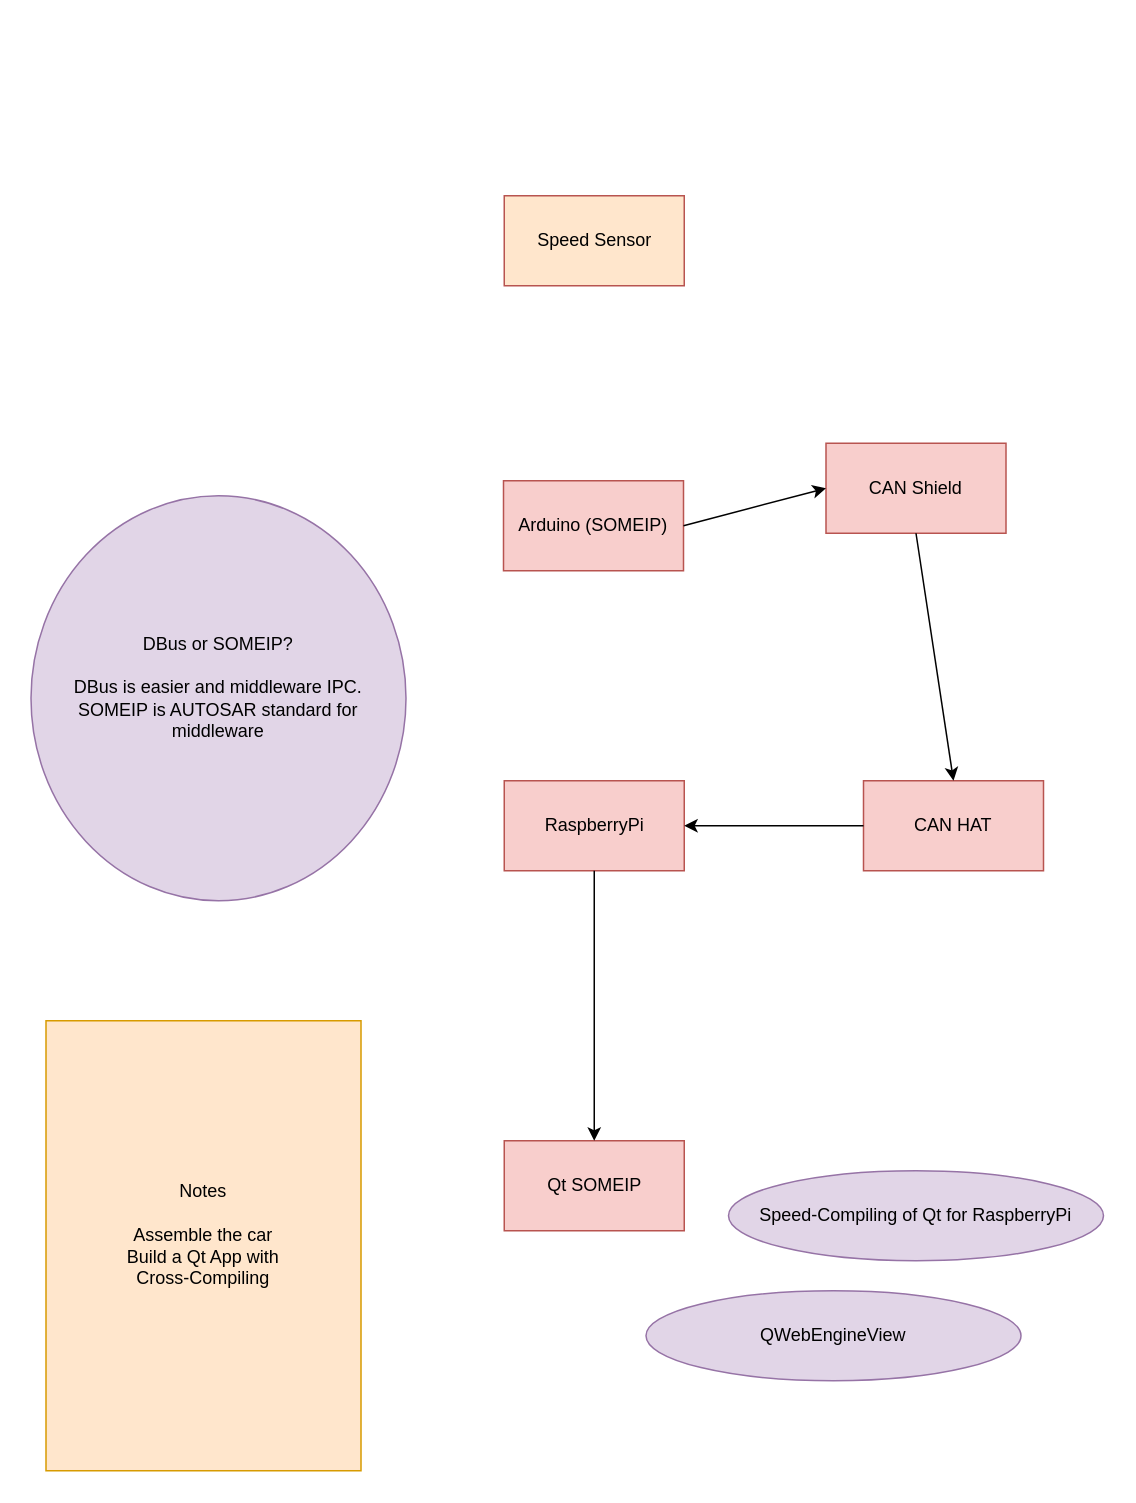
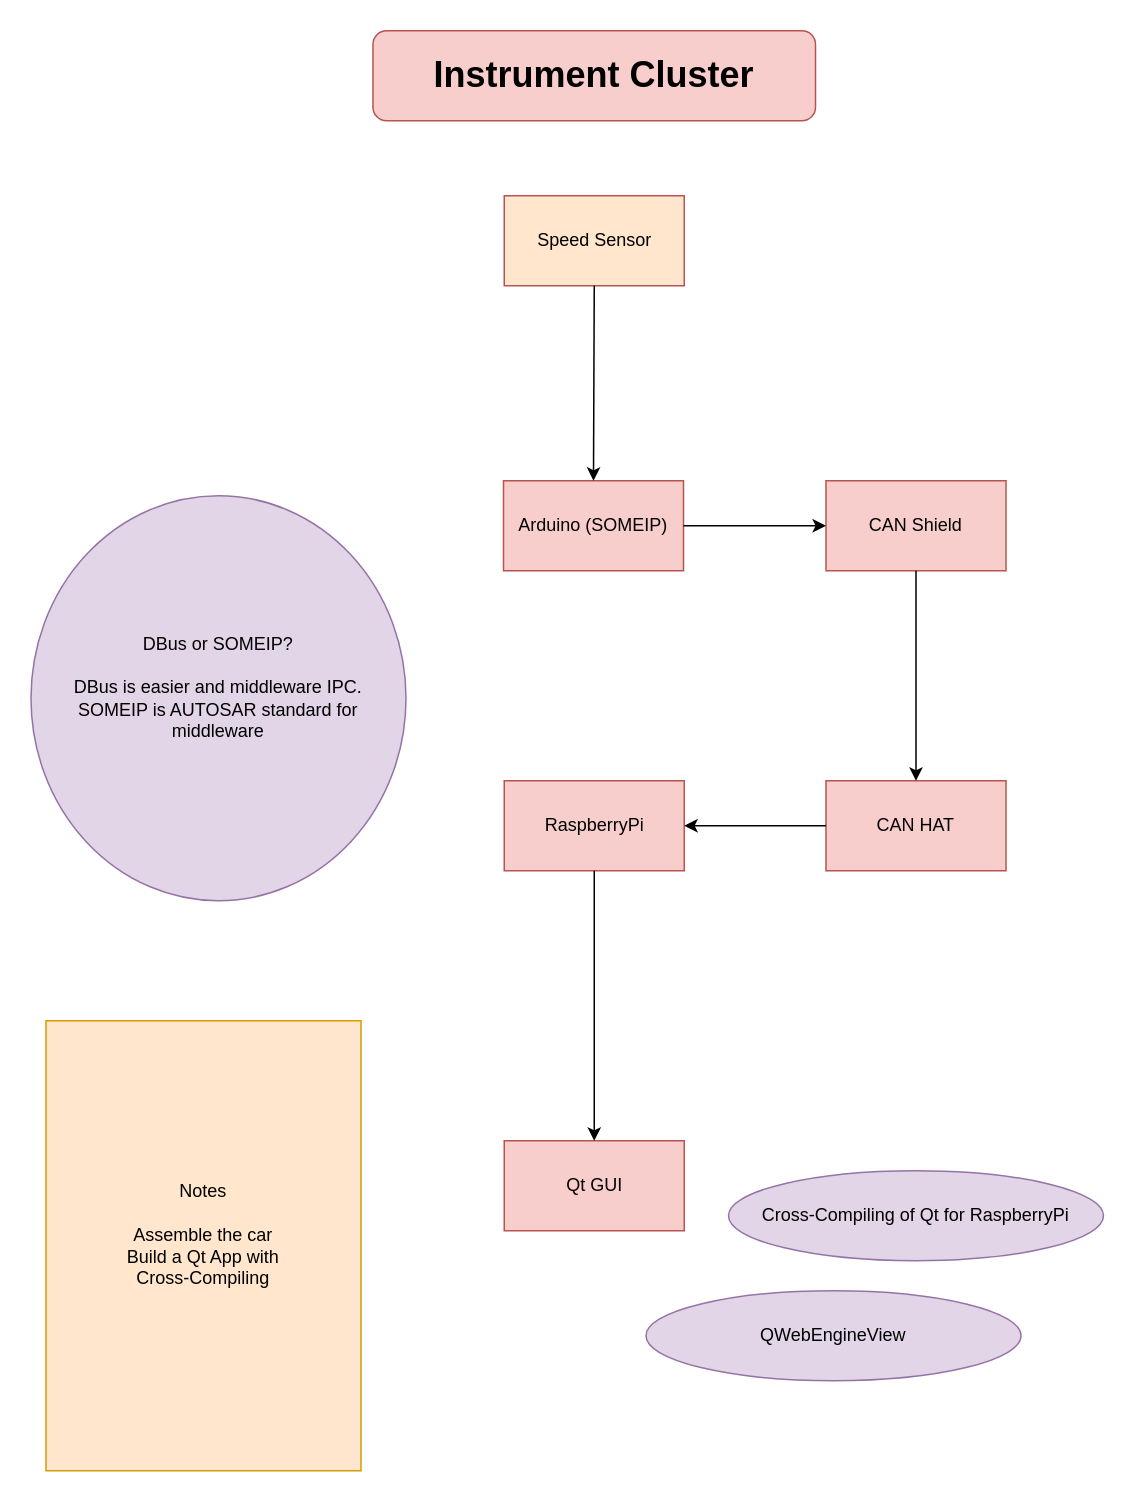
none -> (594, 76)
none -> (594, 378)
(916, 488) -> (916, 526)
(953, 826) -> (916, 826)
(595, 1186) -> (595, 1186)
(916, 1216) -> (916, 1216)
